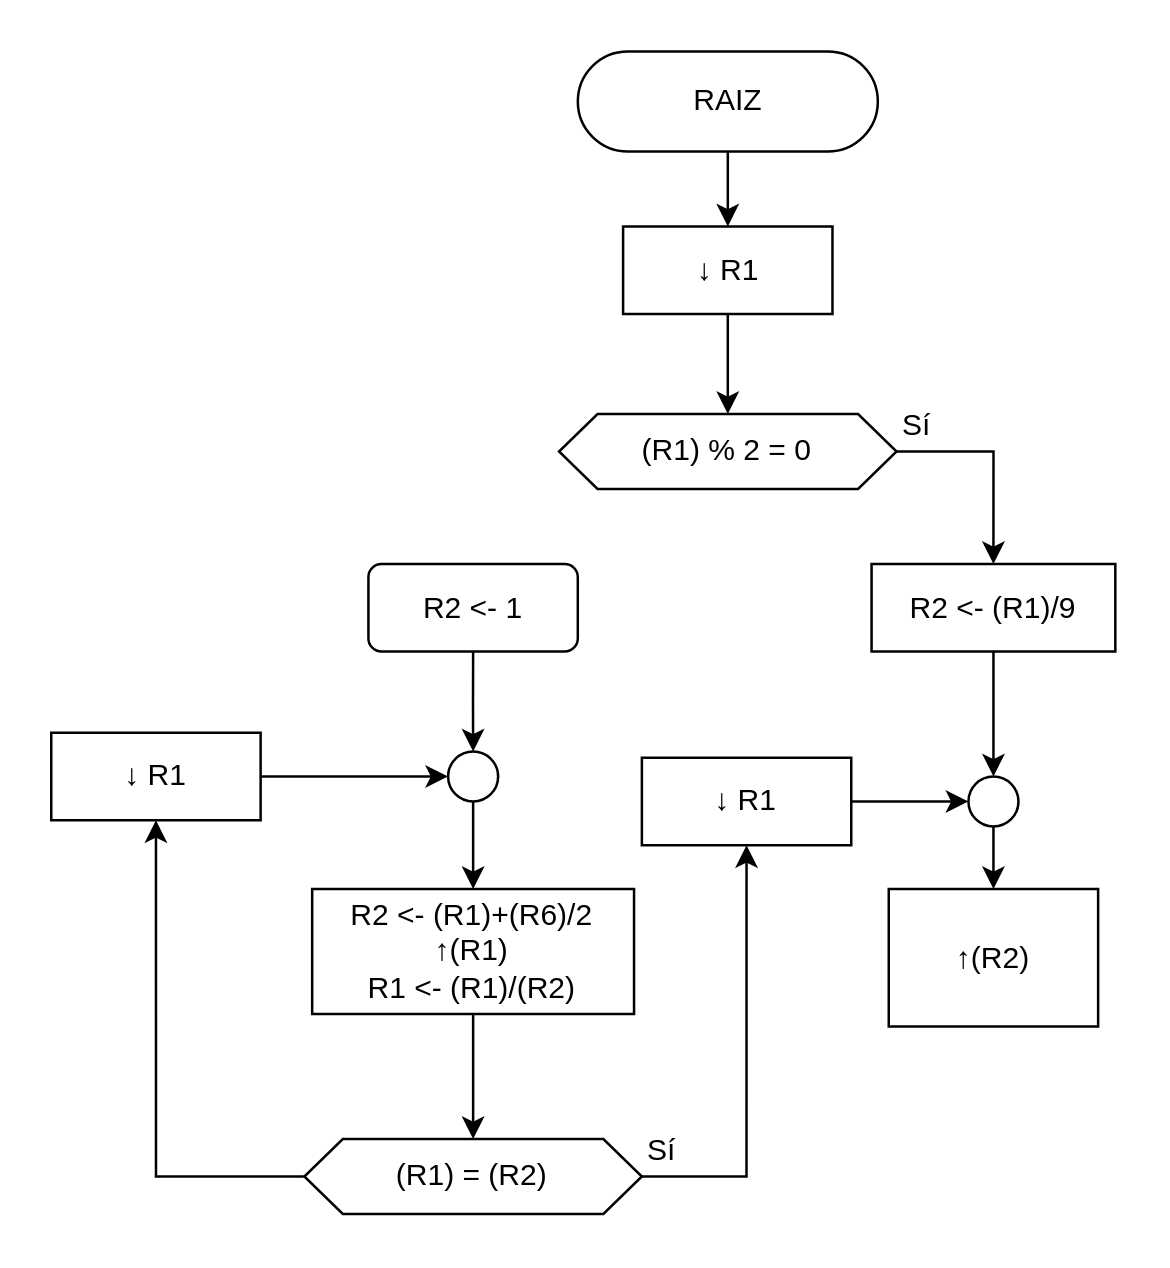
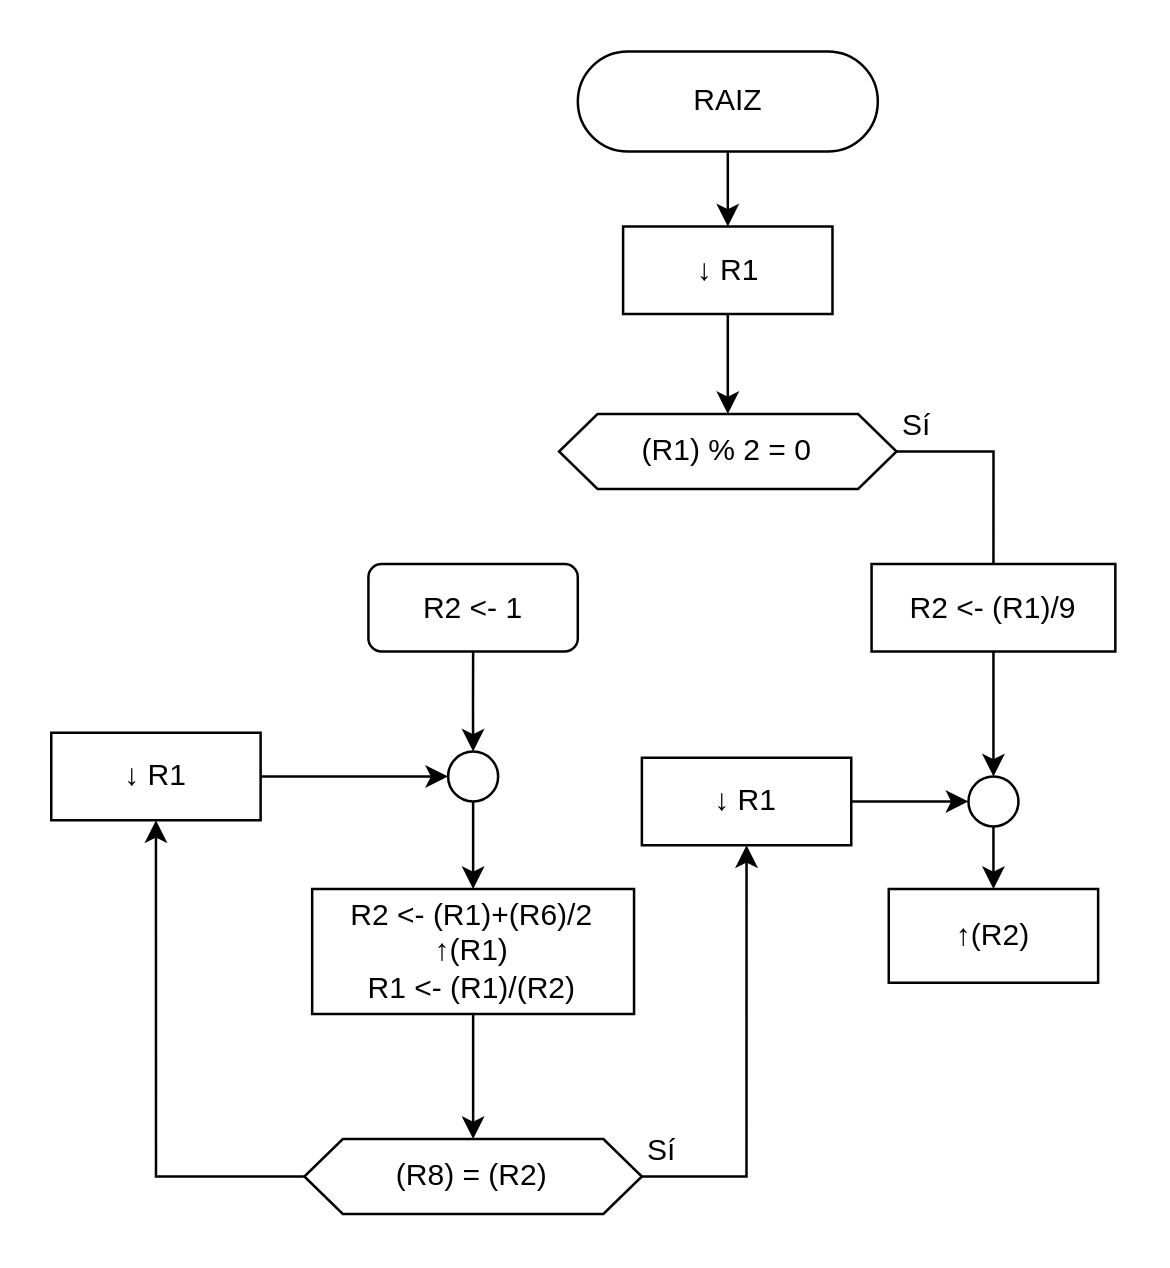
(993, 546) -> (993, 552)
(993, 958) -> (993, 936)
(473, 1176) -> (473, 1176)
